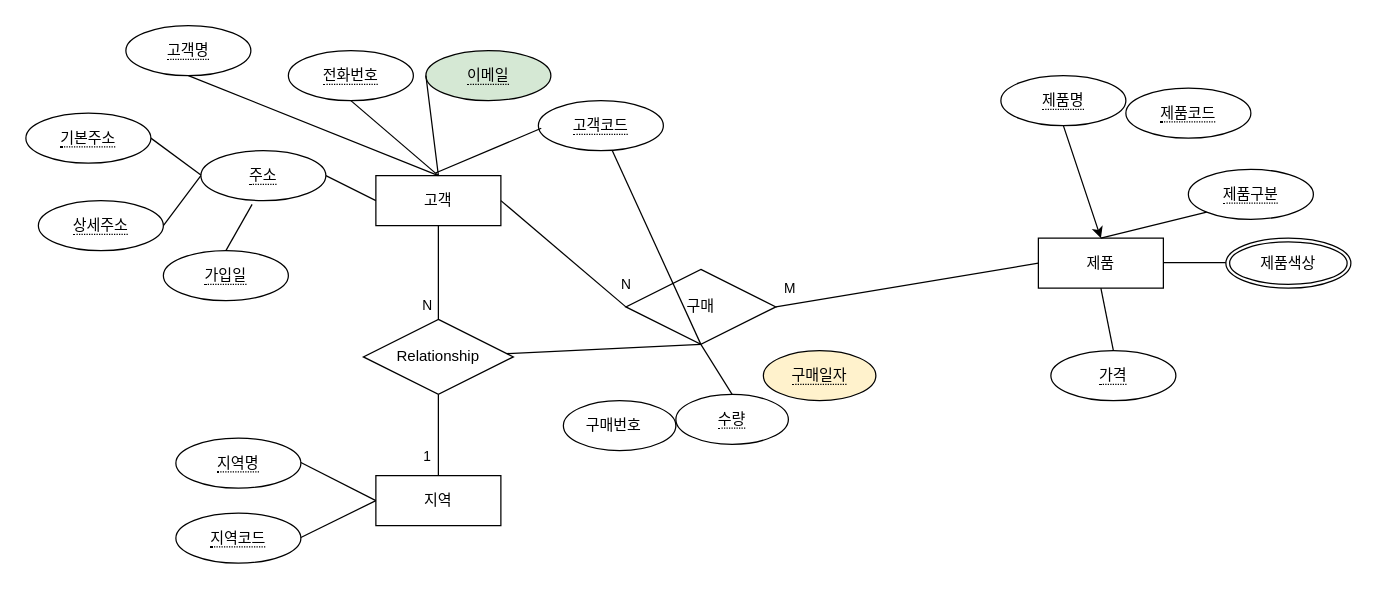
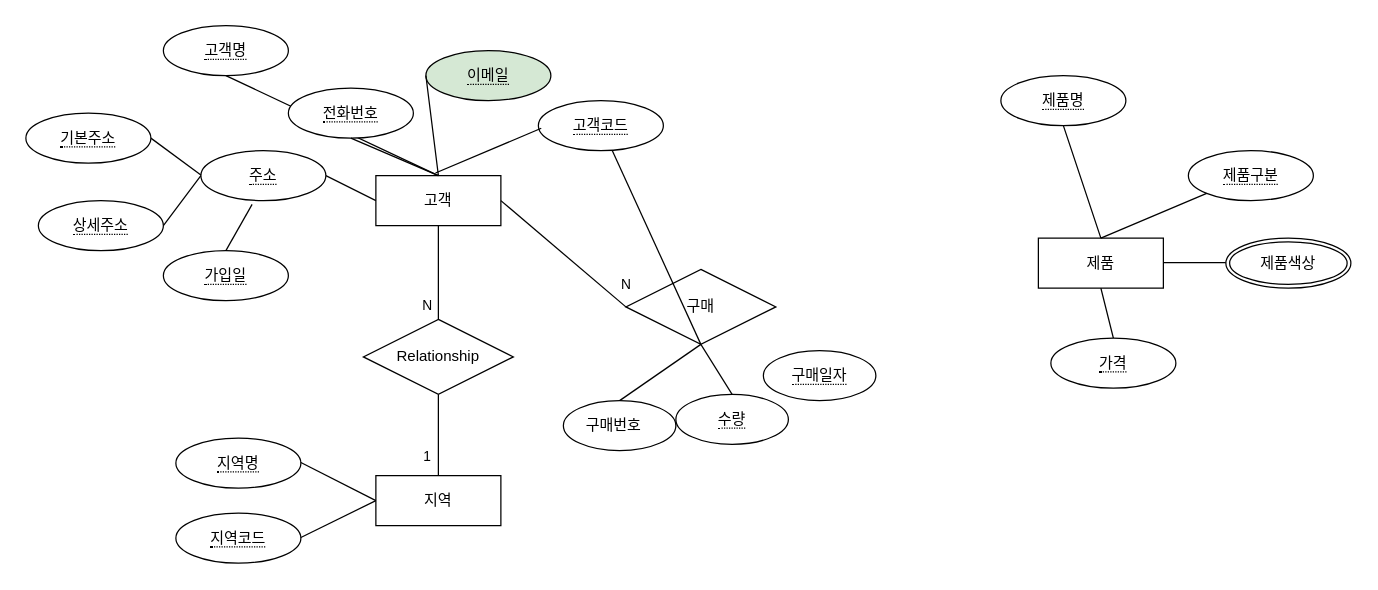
(188, 51) -> (226, 51)
(351, 76) -> (351, 113)
(1188, 113) -> none
(1251, 194) -> (1251, 176)
(1097, 229) -> (1098, 230)
(907, 285) -> none
(604, 349) -> (659, 373)
(819, 376) -> (819, 376)
(1113, 376) -> (1113, 363)
